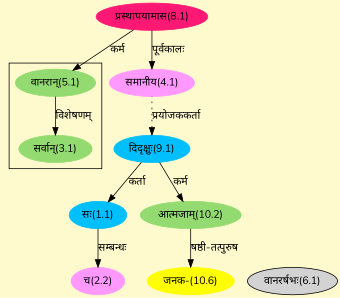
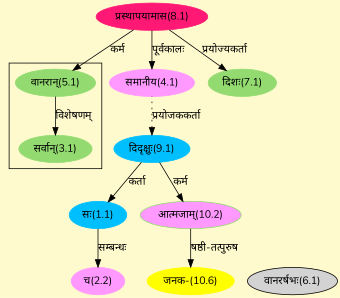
none -> (242, 83)
(191, 215) -> (191, 215)
